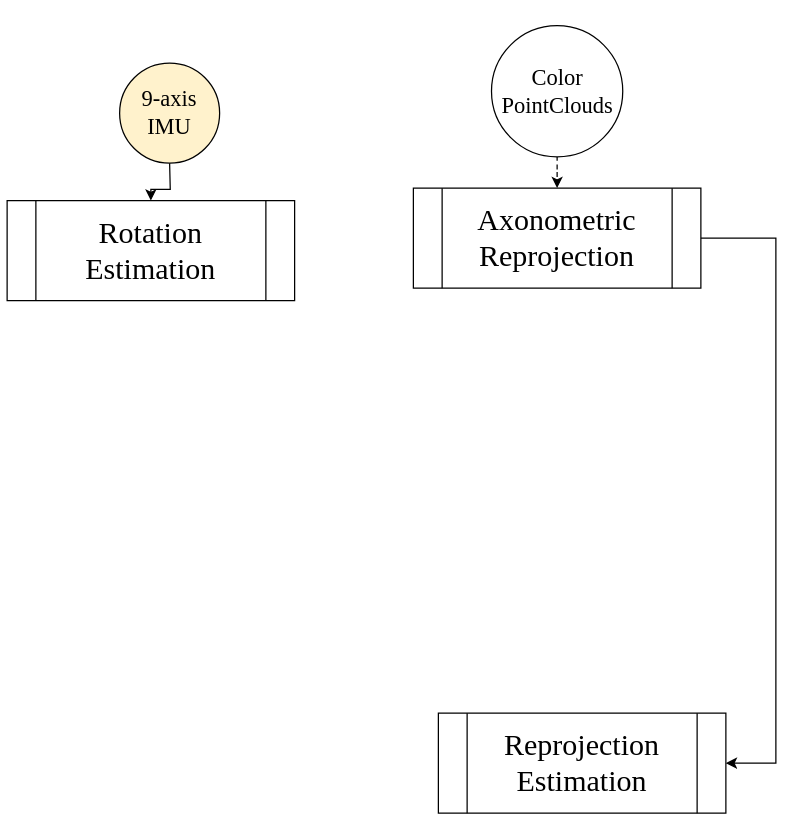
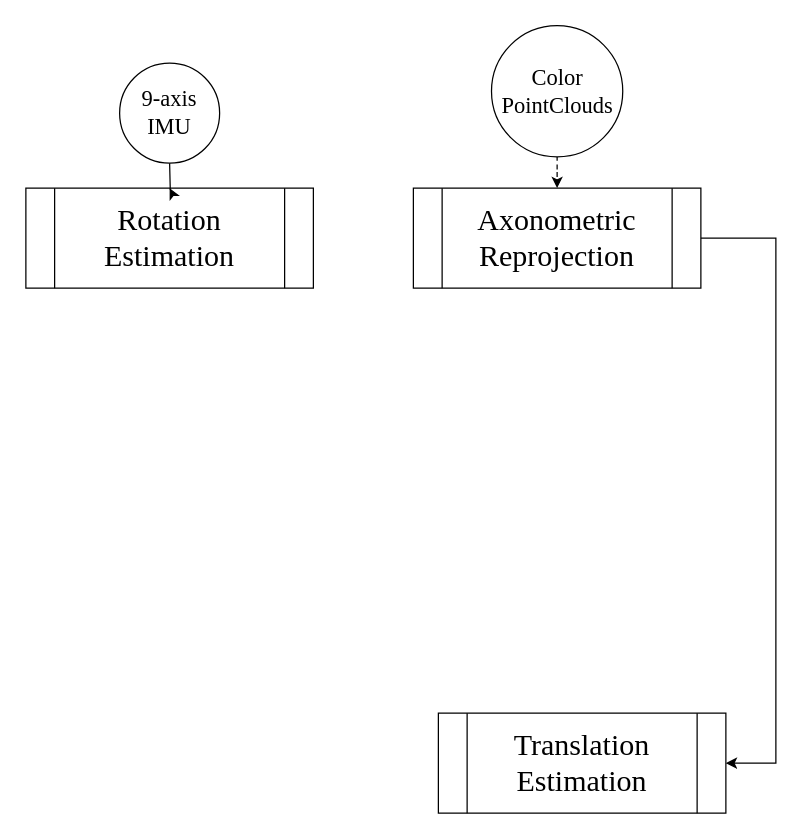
(169, 113) -> (169, 113)
(151, 251) -> (169, 238)
(582, 763) -> (582, 763)
